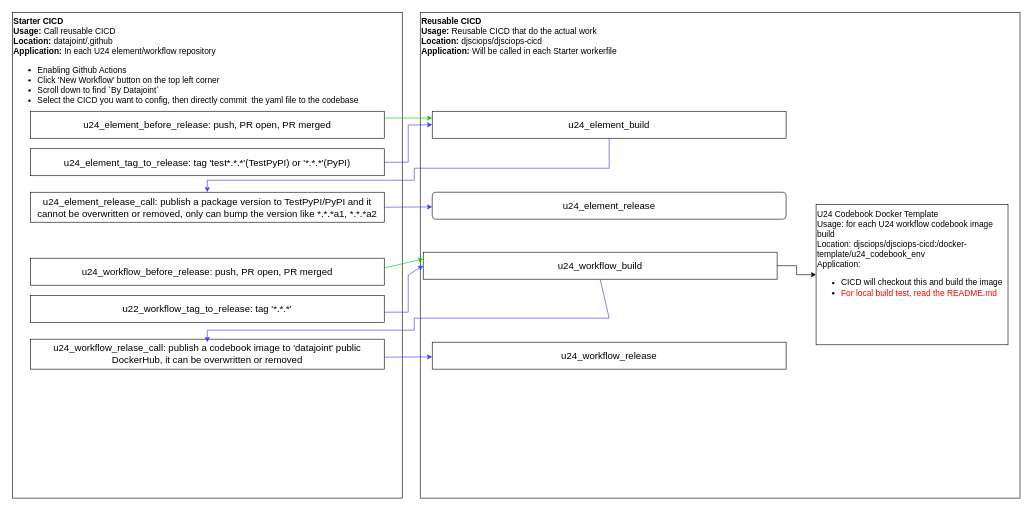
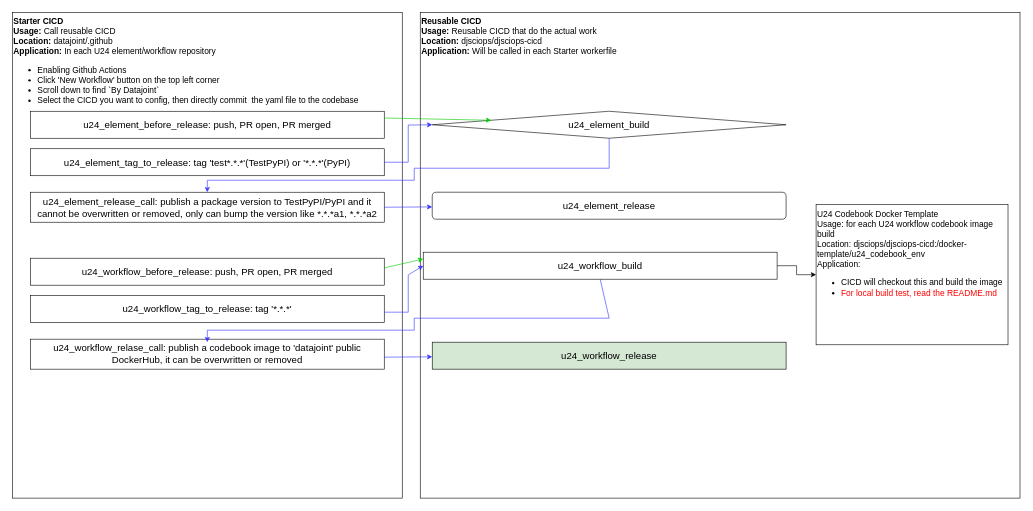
(609, 125) -> (609, 125)
(207, 309) -> (207, 309)
(609, 356) -> (609, 356)
